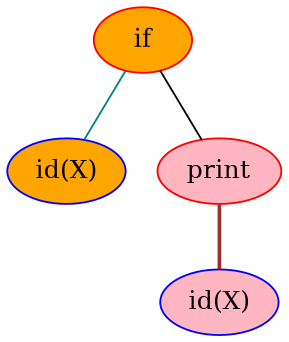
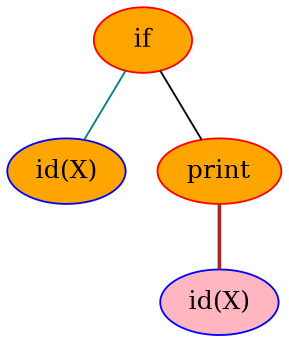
(219, 171) -> (219, 171)
